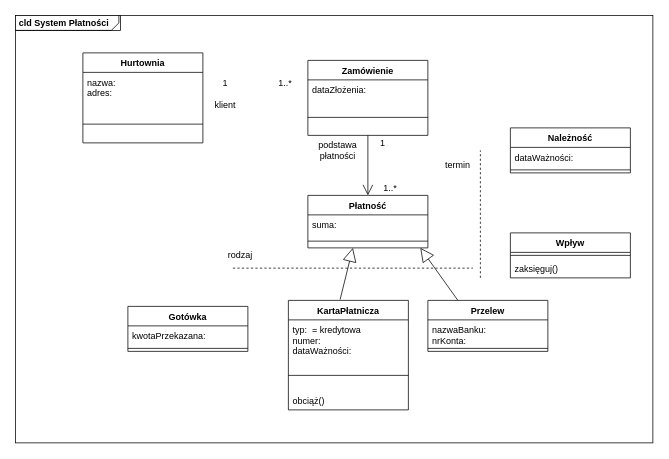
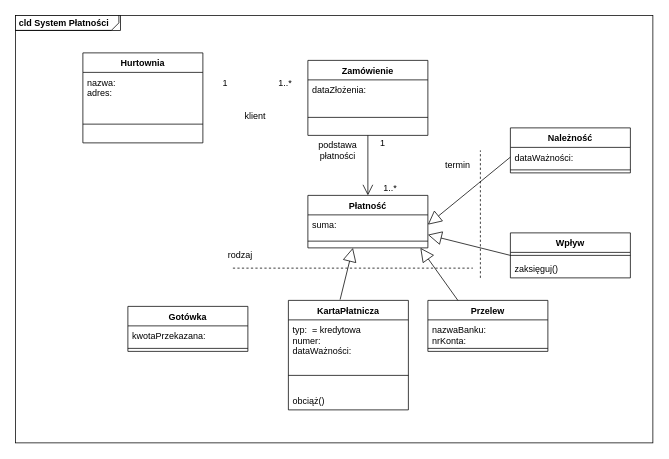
(225, 105) -> (255, 117)
none -> (473, 188)
none -> (475, 247)
